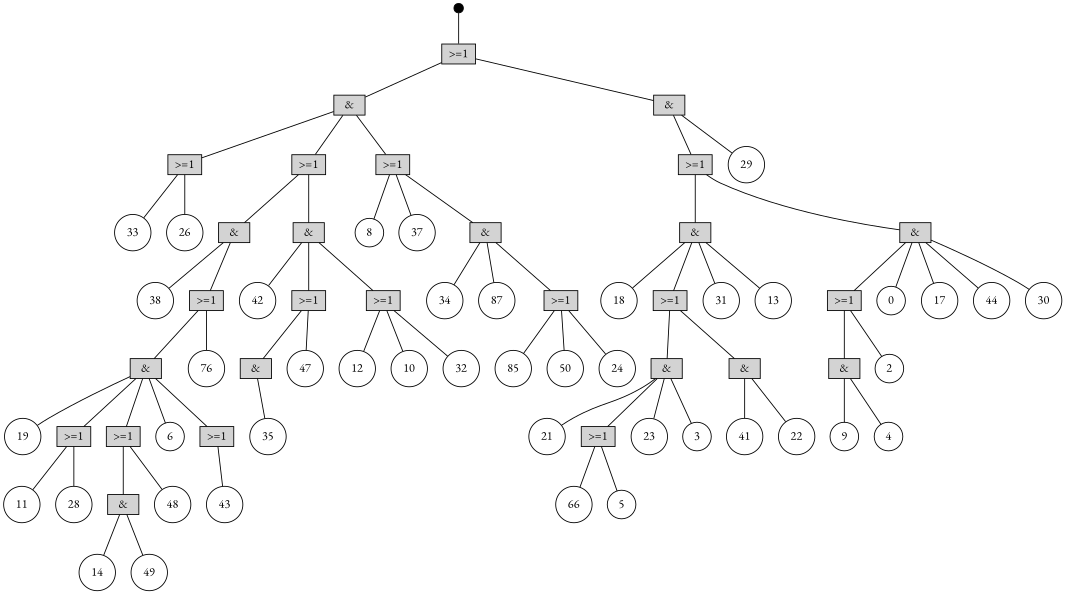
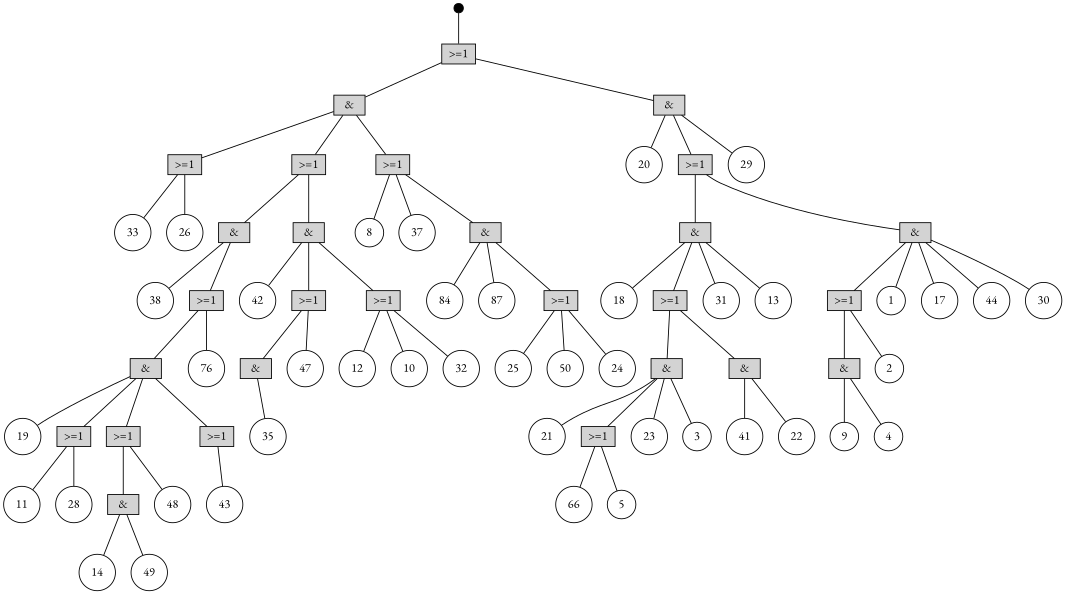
none -> (644, 165)
(445, 301) -> (445, 301)
(891, 301) -> (891, 301)
(513, 369) -> (513, 369)
(170, 437) -> none
